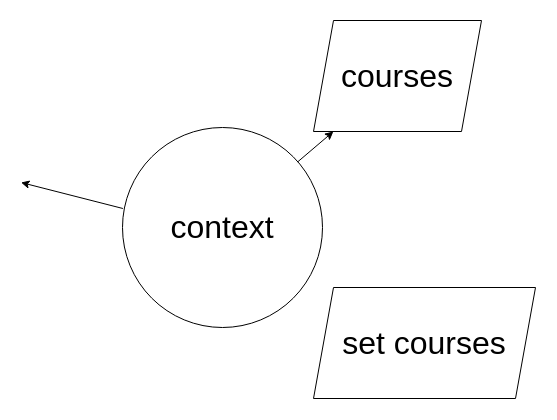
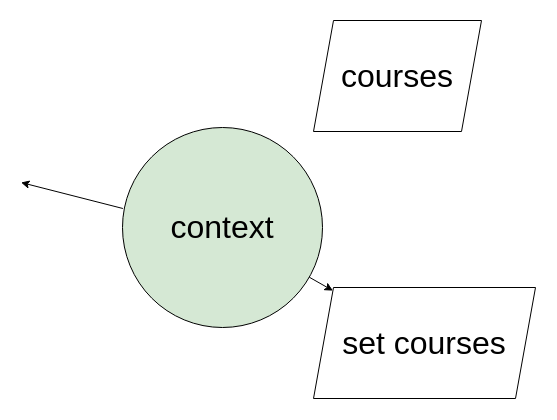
(313, 149) -> (318, 282)
(223, 228) -> (223, 228)
